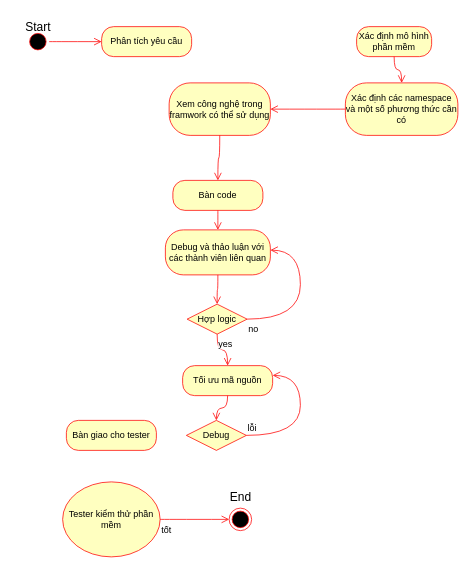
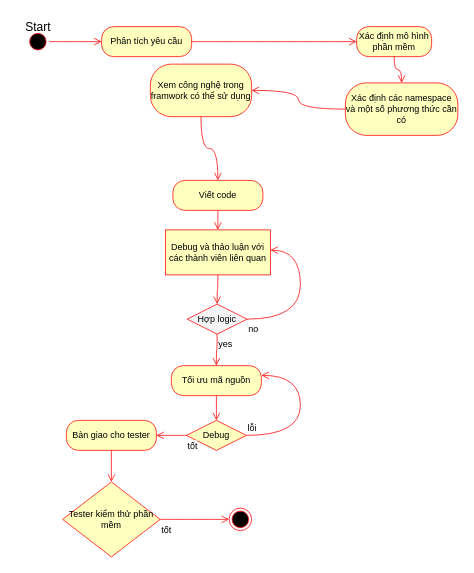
none -> (275, 42)
(220, 109) -> (201, 90)
(218, 195) -> (218, 195)
(218, 252) -> (218, 252)
(217, 319) -> (217, 319)
(228, 381) -> (216, 381)
none -> (172, 435)
none -> (111, 465)
(240, 497) -> none
(111, 519) -> (111, 519)
